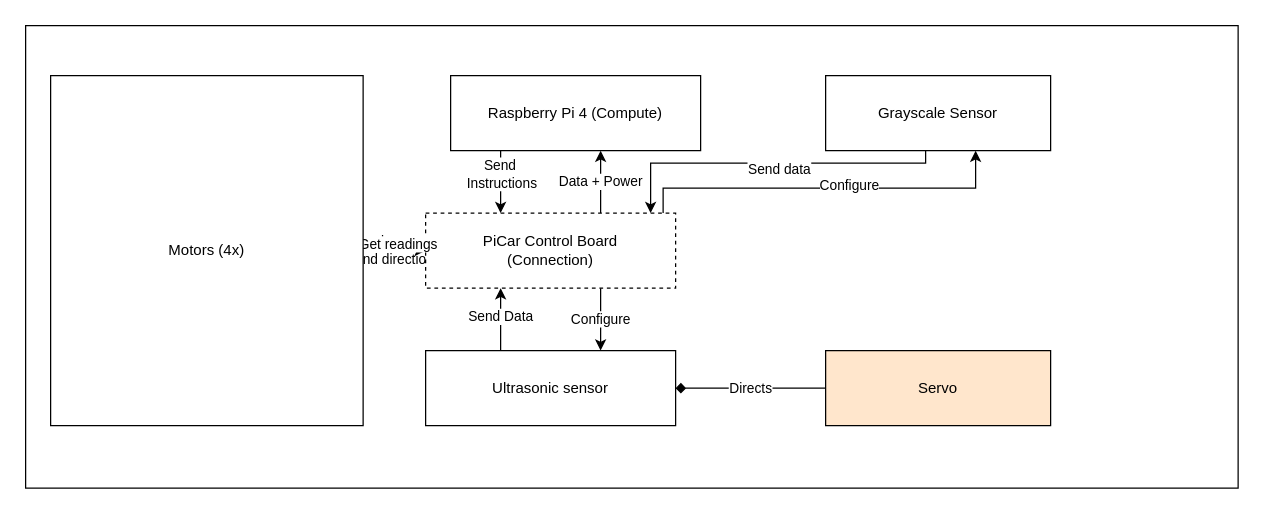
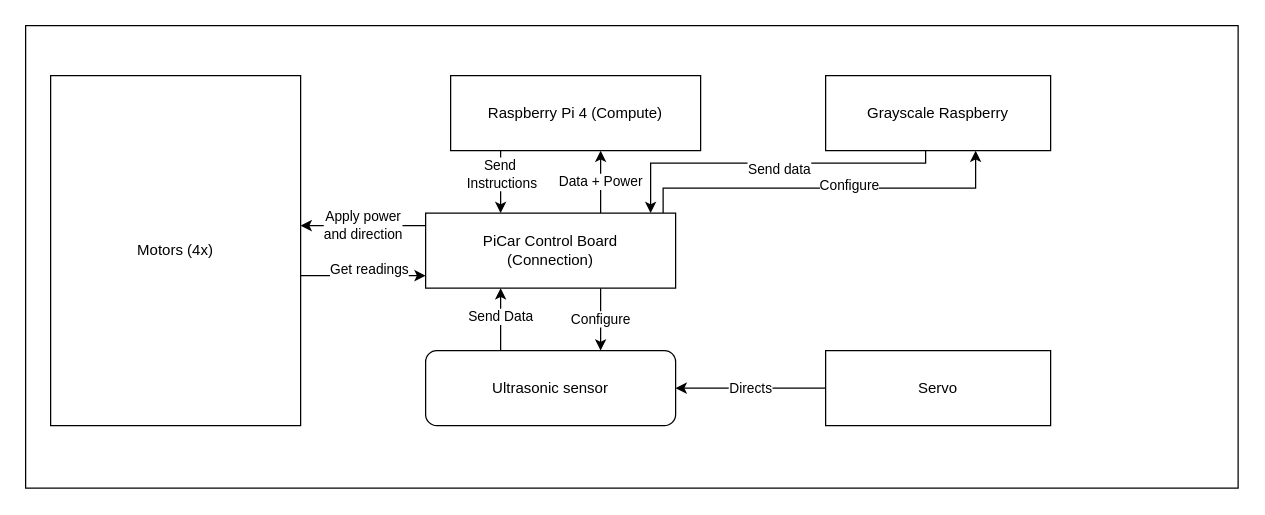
(938, 113) -> (938, 113)
(207, 251) -> (176, 251)
(551, 251) -> (551, 251)
(551, 388) -> (551, 388)
(686, 388) -> (686, 388)
(938, 388) -> (938, 388)
